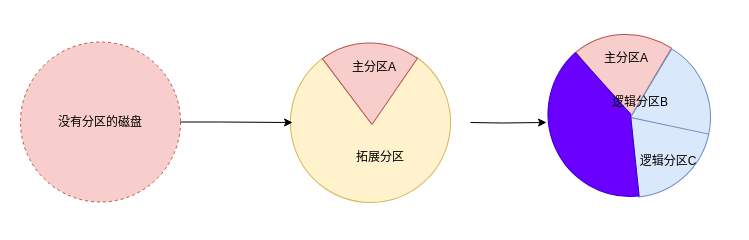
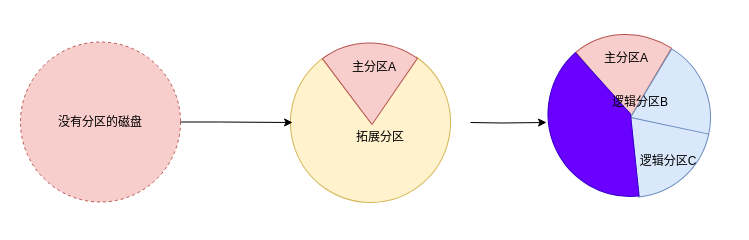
(381, 158) -> (381, 138)
